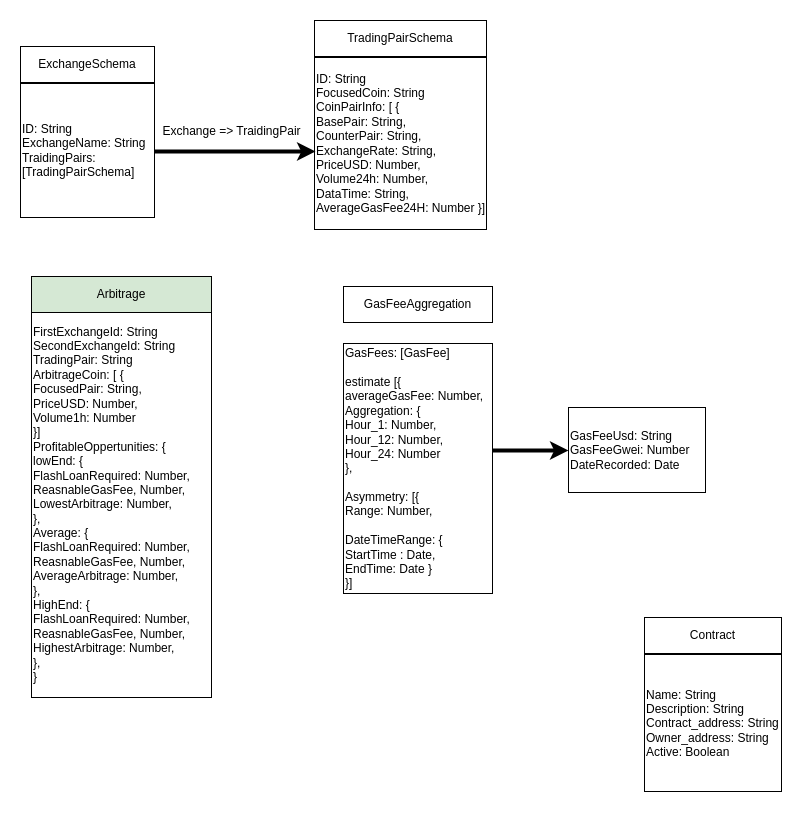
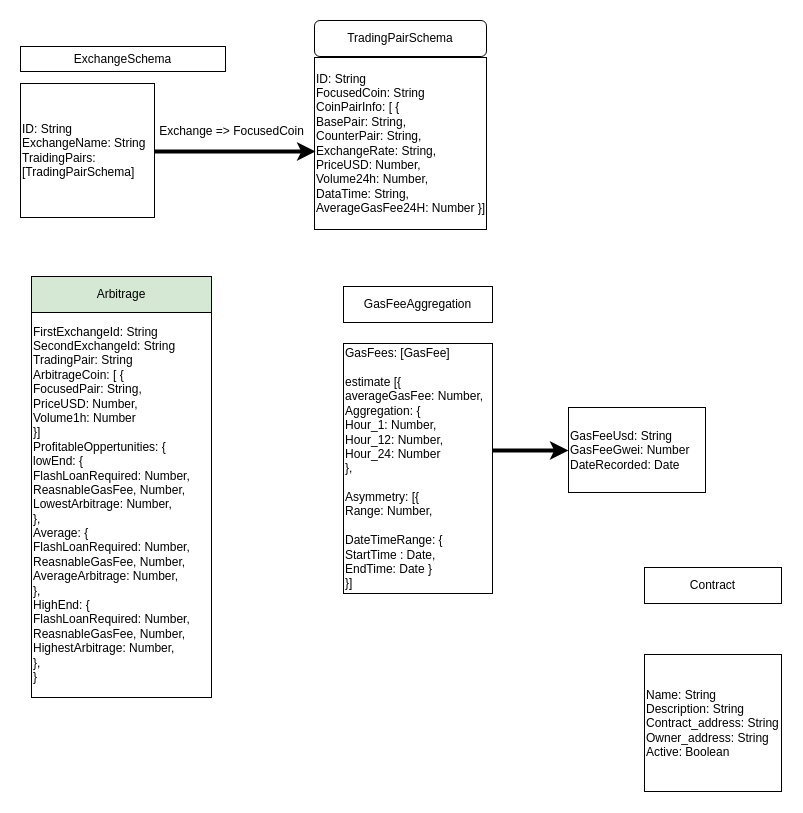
(401, 39) -> (401, 39)
(88, 65) -> (123, 59)
(232, 132) -> (232, 132)
(713, 636) -> (713, 586)
